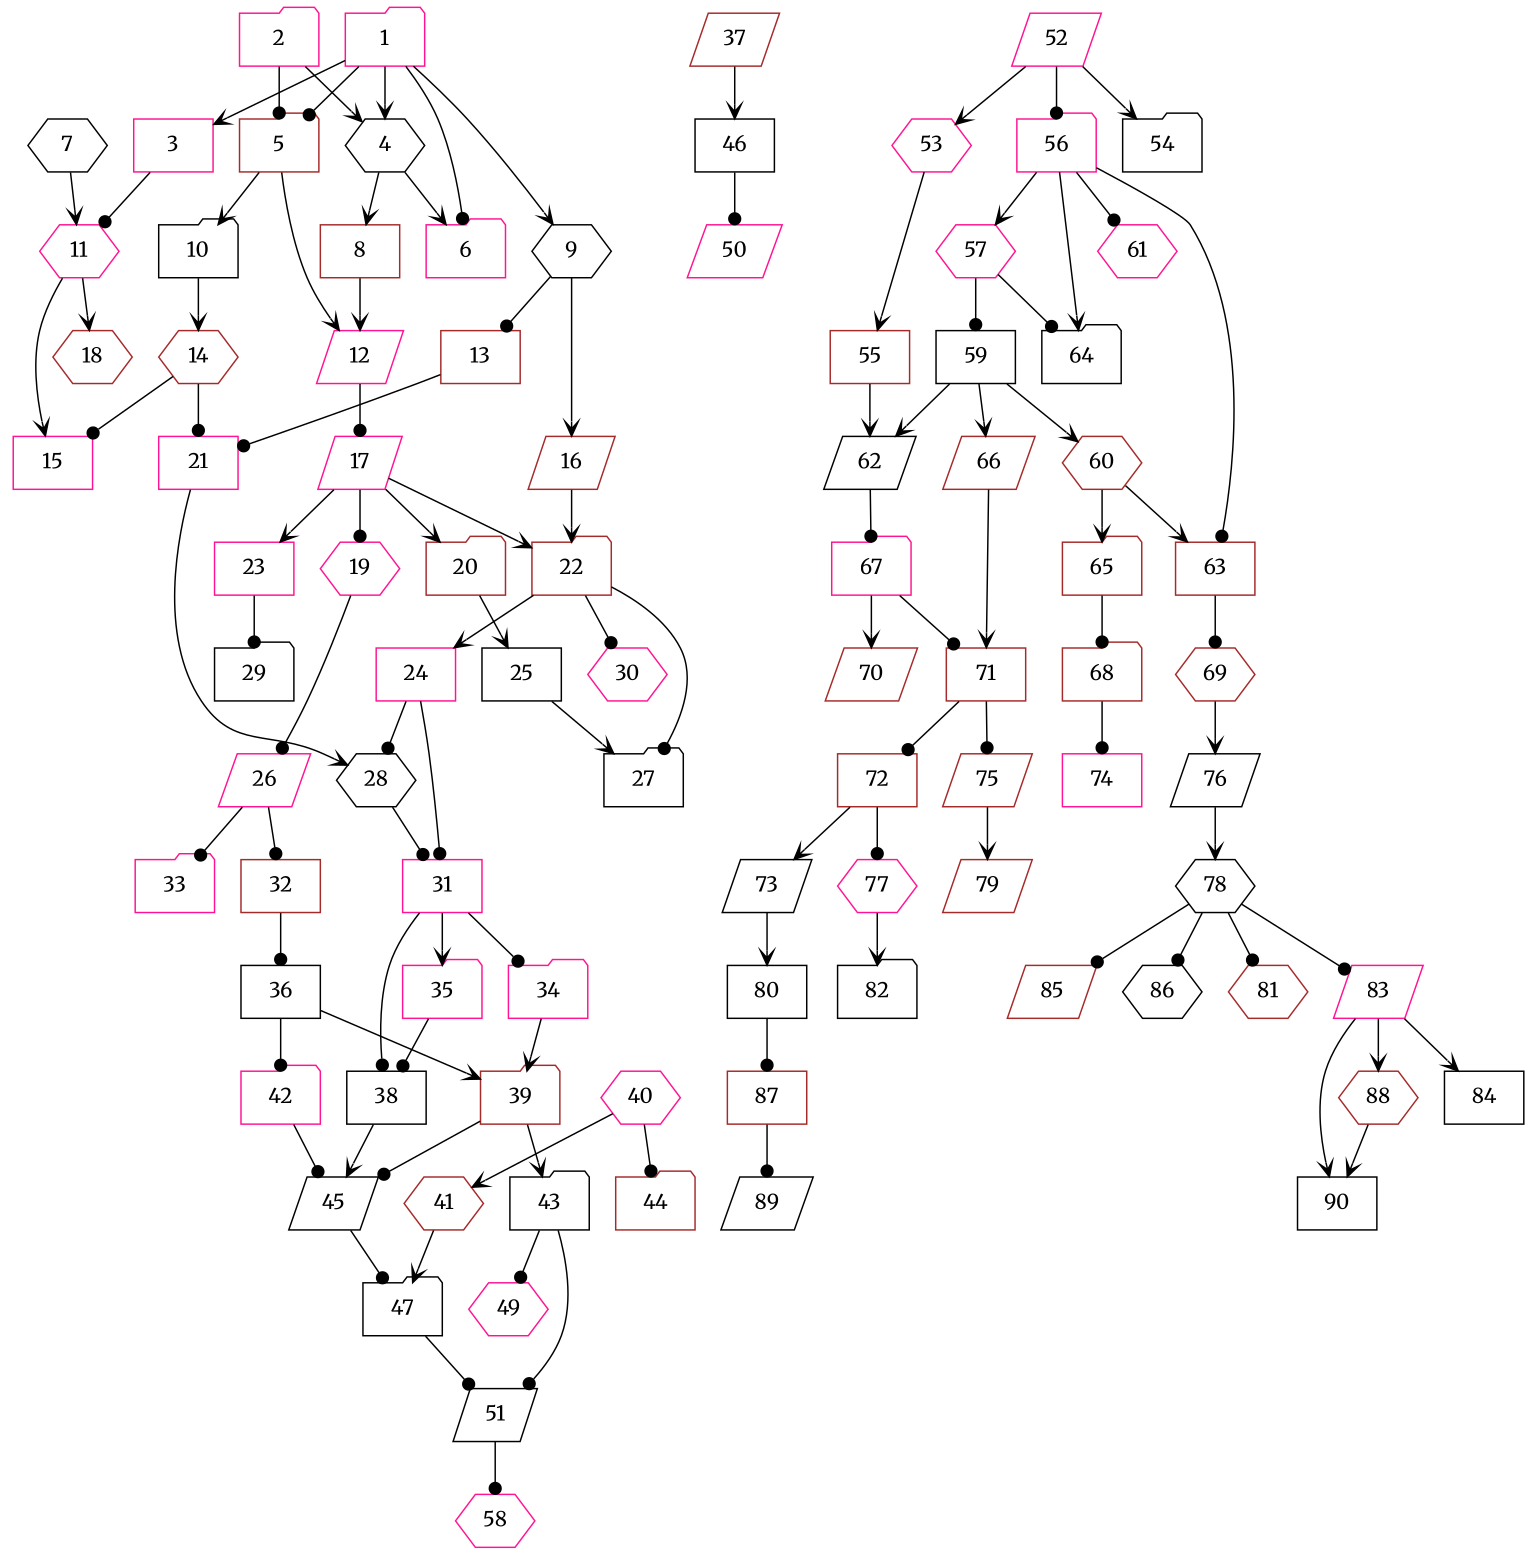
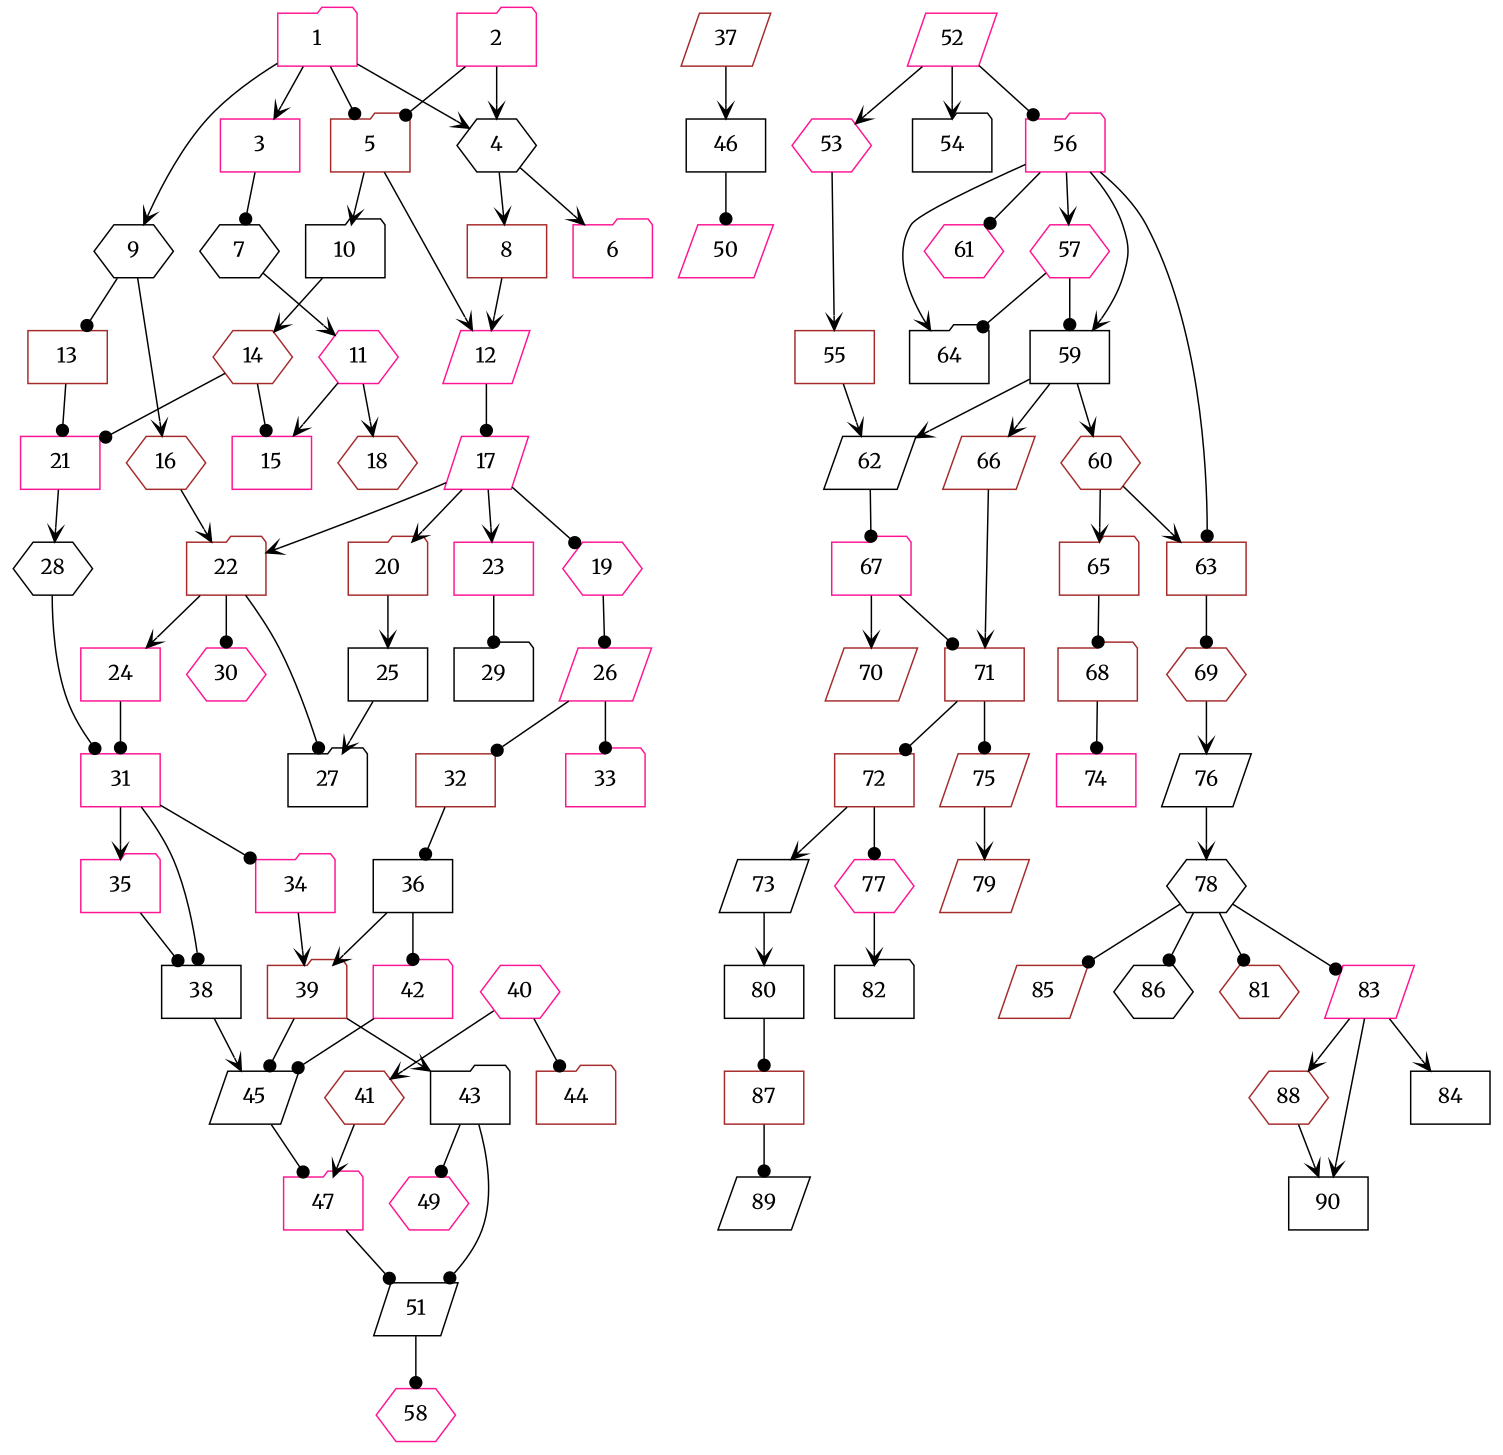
(444, 135) -> none
(130, 195) -> (251, 193)
none -> (1127, 243)
(572, 463) -> (166, 463)
(398, 722) -> none
(403, 1309) -> (323, 1203)
